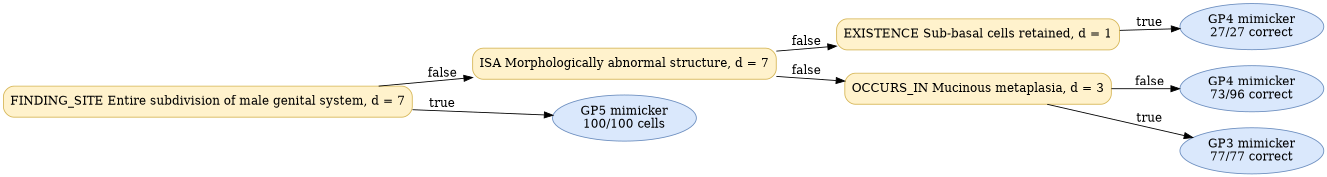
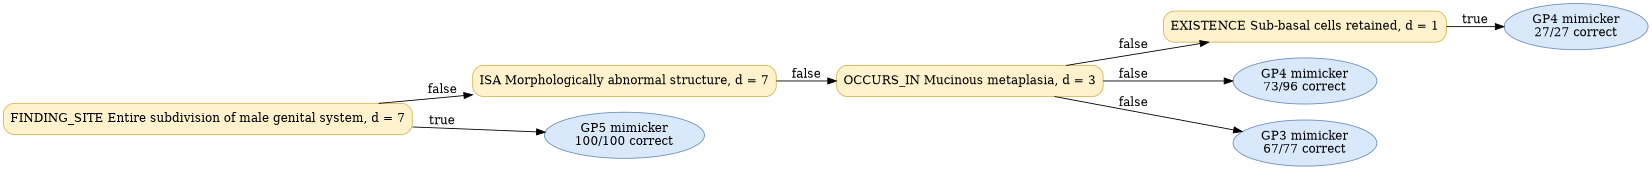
(802, 49) -> (1133, 55)
(1150, 118) -> (1133, 103)
(624, 124) -> (624, 141)
(1252, 157) -> (1305, 149)
